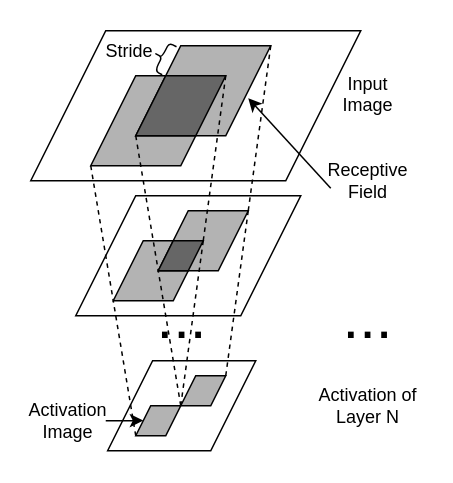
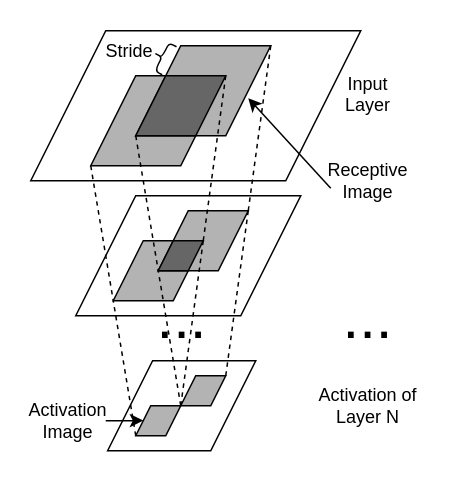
(368, 106) -> (368, 106)
(368, 181) -> (368, 181)
